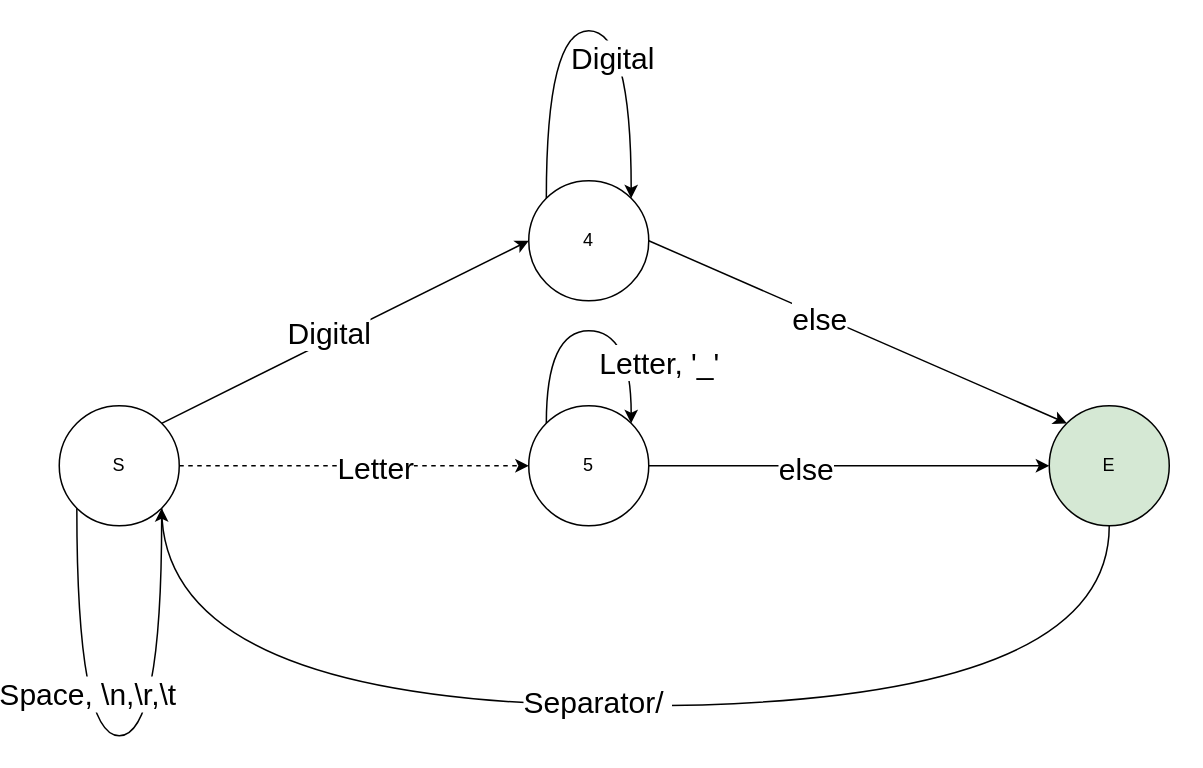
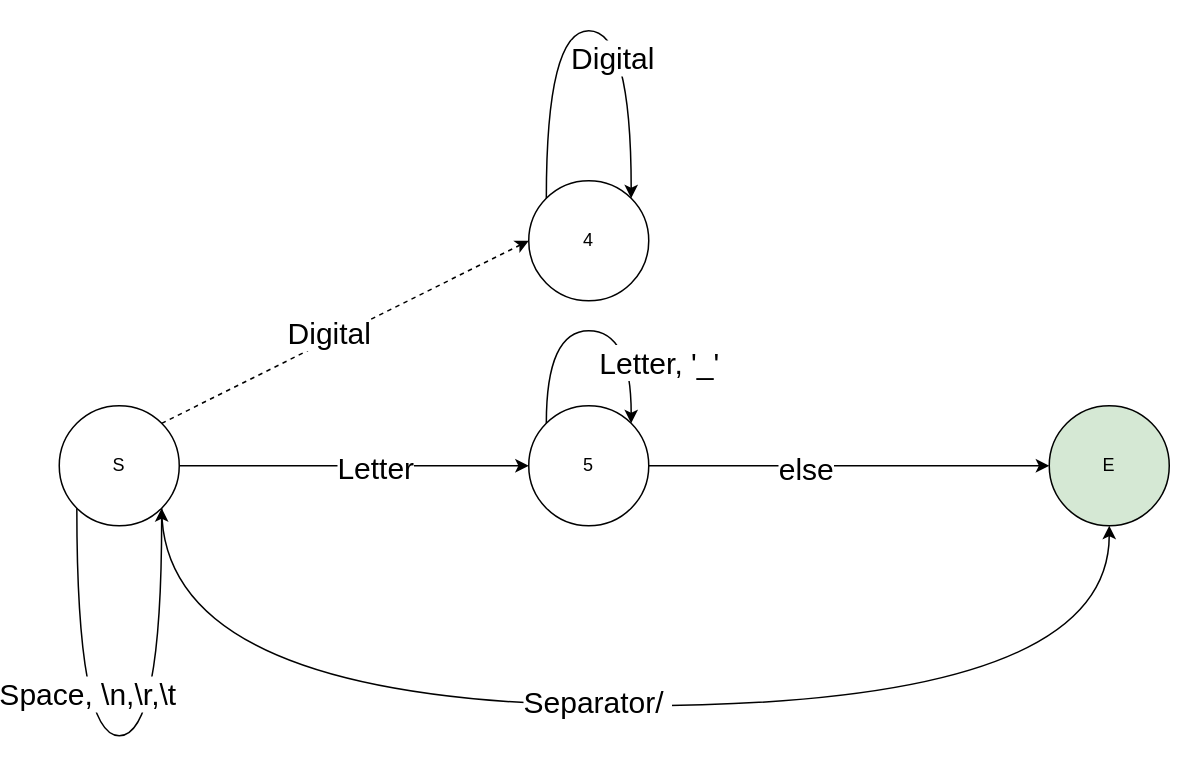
(933, 365) -> none
(236, 386) -> (236, 386)
(257, 466) -> (257, 466)
(1008, 653) -> (1006, 657)
